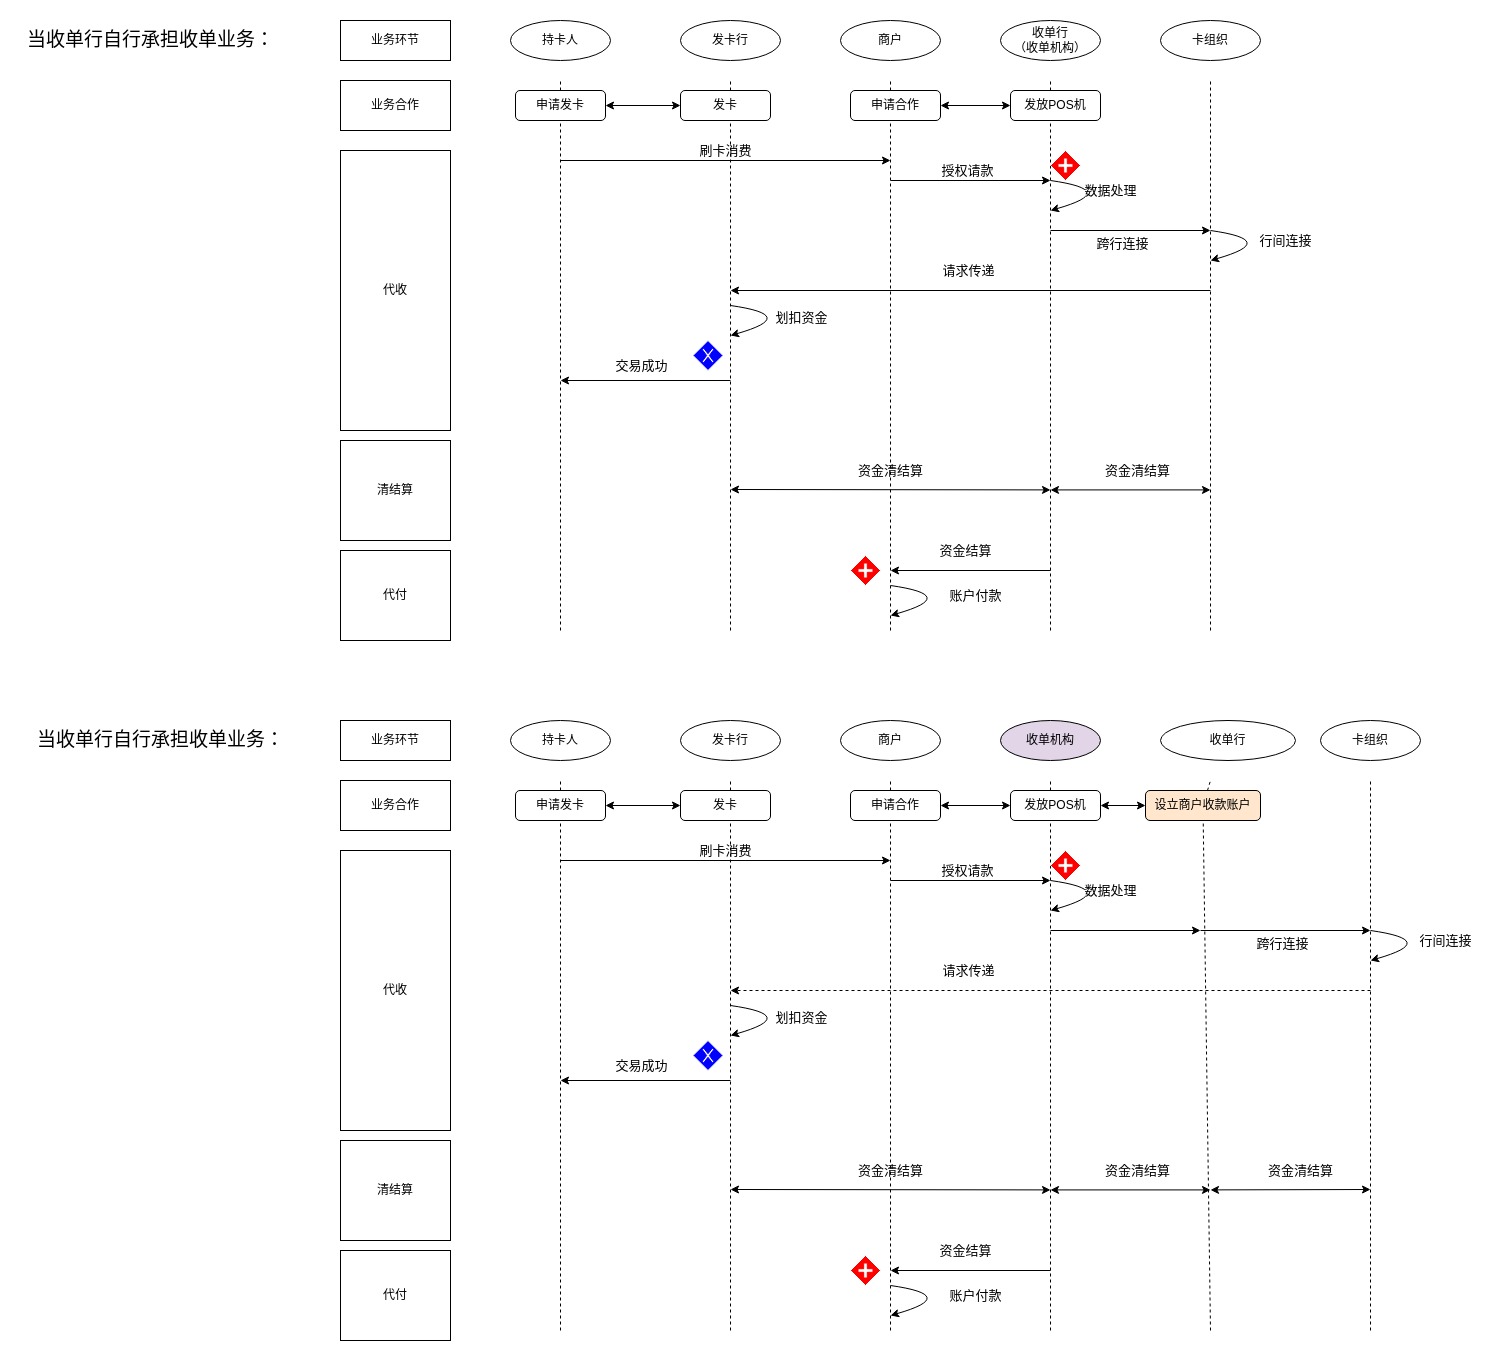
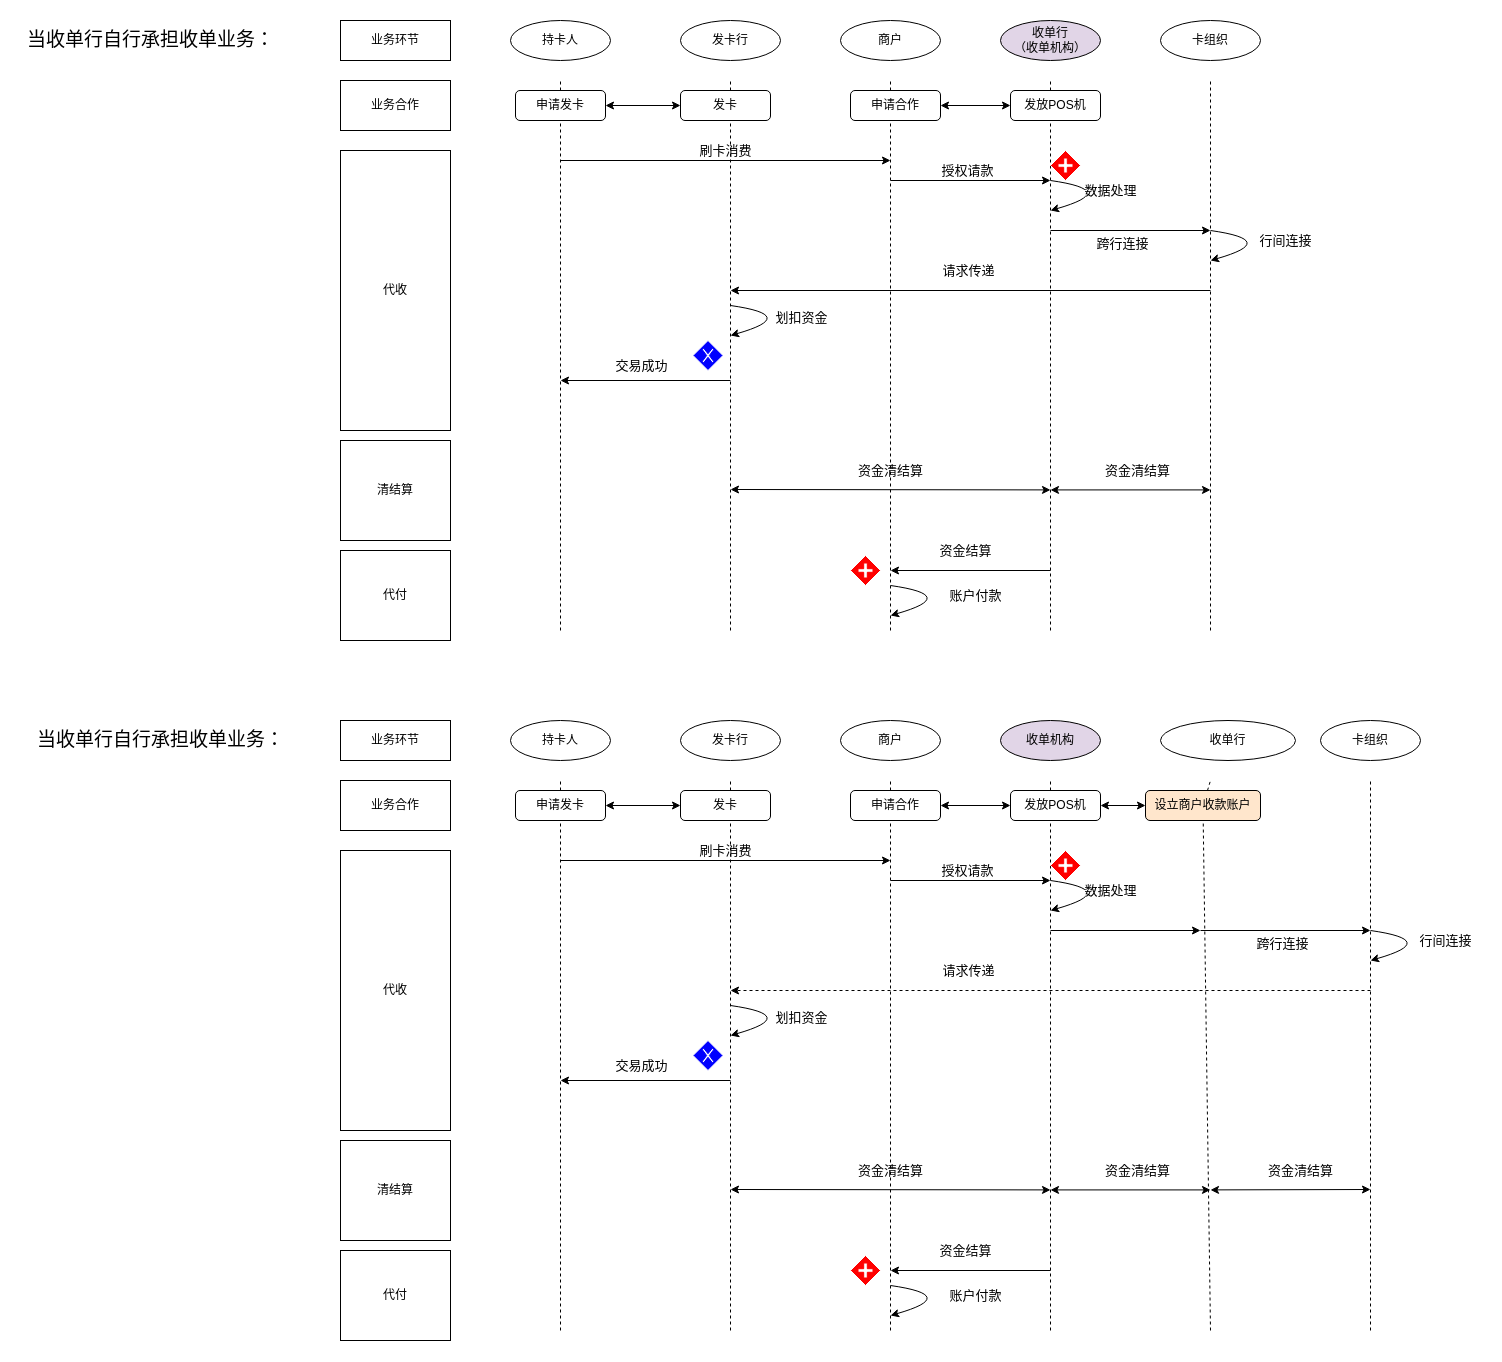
(1051, 41) -> (1051, 41)
